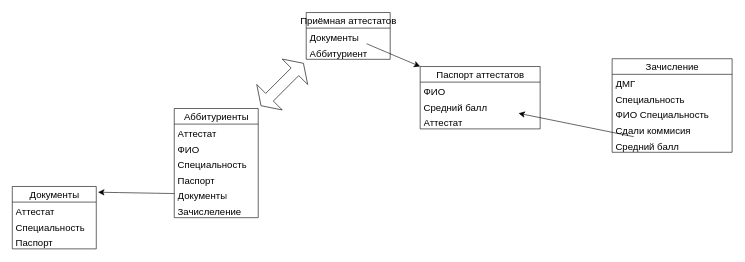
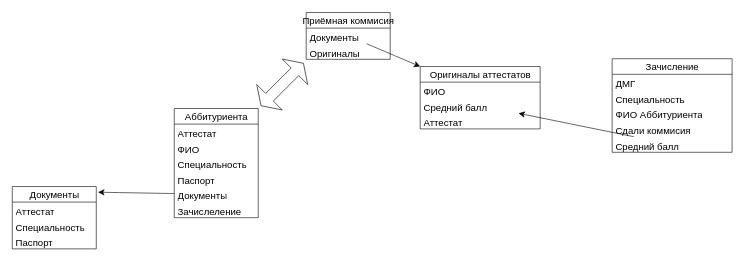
(349, 20) -> (349, 20)
(339, 53) -> (334, 53)
(481, 74) -> (481, 74)
(660, 115) -> (658, 115)
(217, 116) -> (217, 116)
